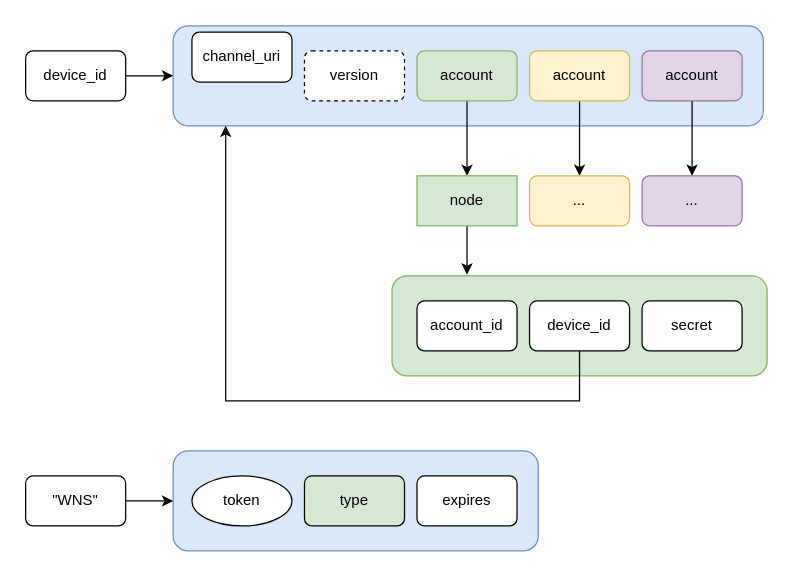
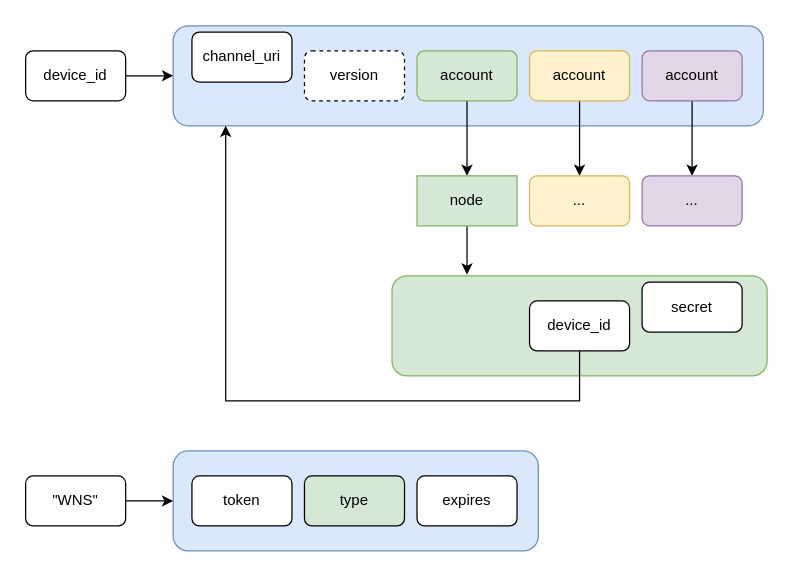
(467, 326) -> none
(692, 326) -> (692, 307)
(242, 501) -> (242, 501)
